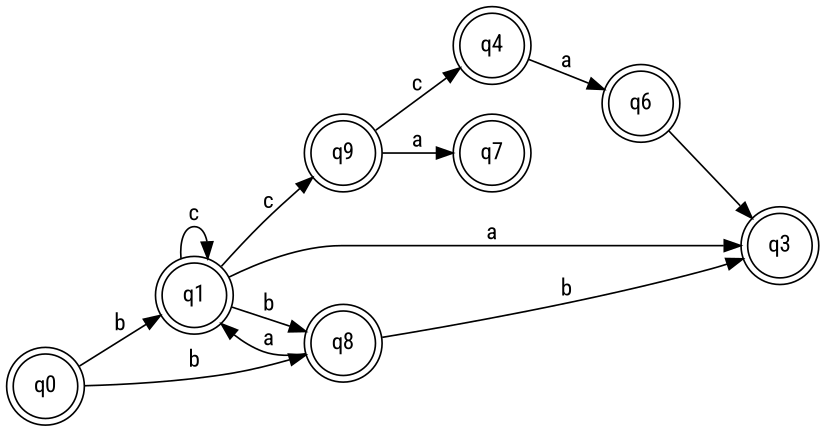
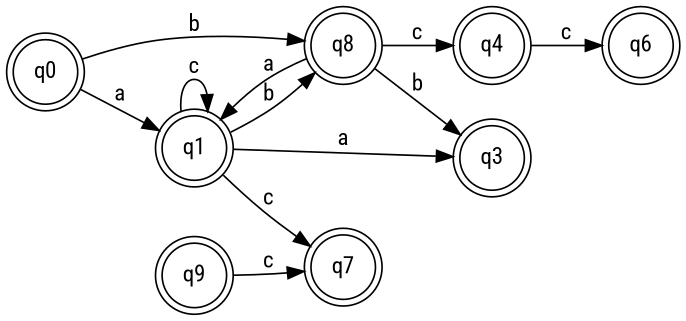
(567, 61) -> (567, 33)
(411, 104) -> (409, 45)
(418, 141) -> (269, 261)
(704, 168) -> none
(259, 226) -> (259, 207)
(120, 324) -> (120, 94)
